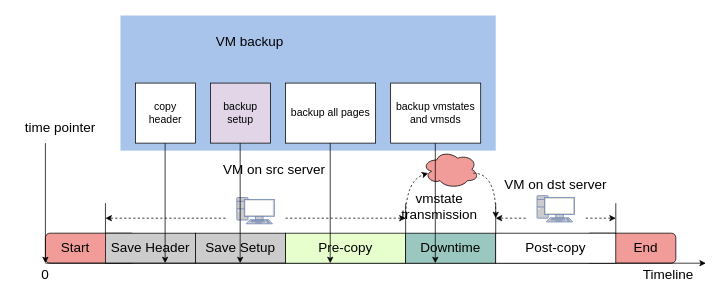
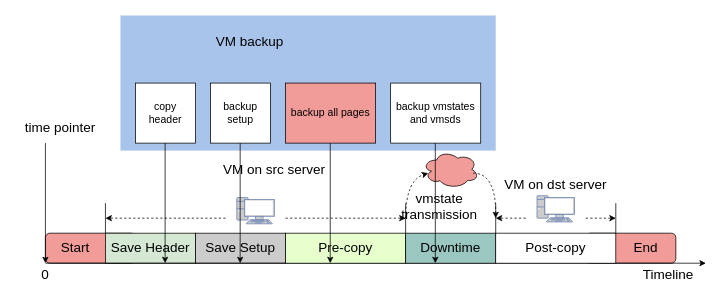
(240, 113) -> (240, 113)
(330, 113) -> (330, 113)
(150, 248) -> (150, 248)
